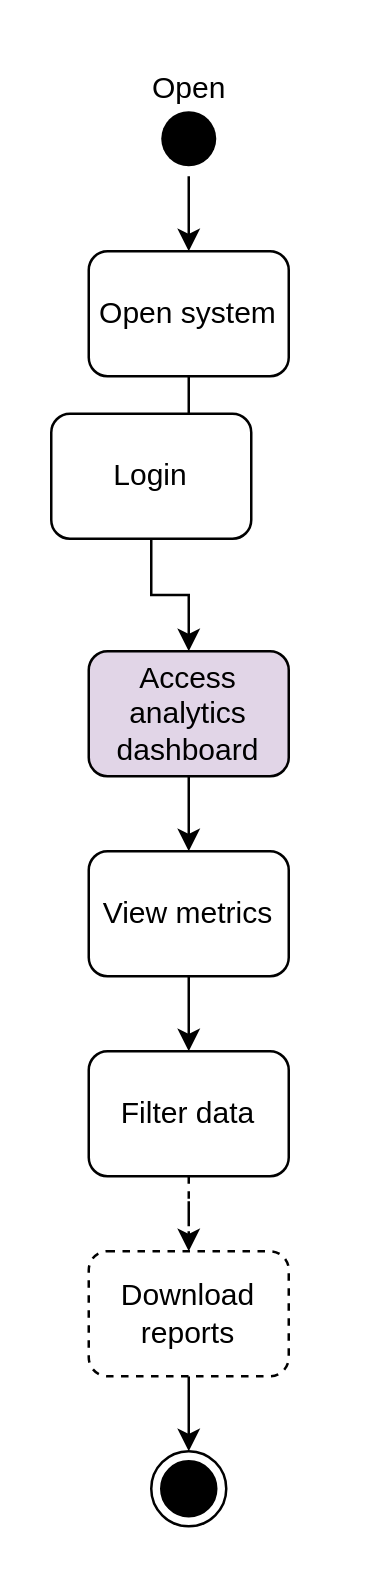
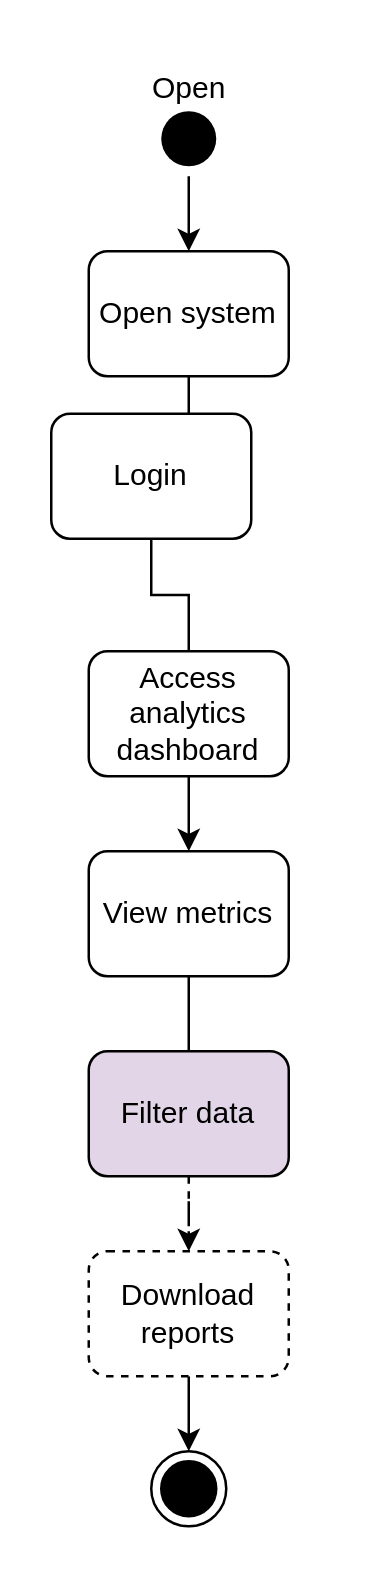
(189, 633) -> (189, 640)
(189, 714) -> (189, 714)
(189, 1033) -> (189, 1040)
(189, 1114) -> (189, 1114)
